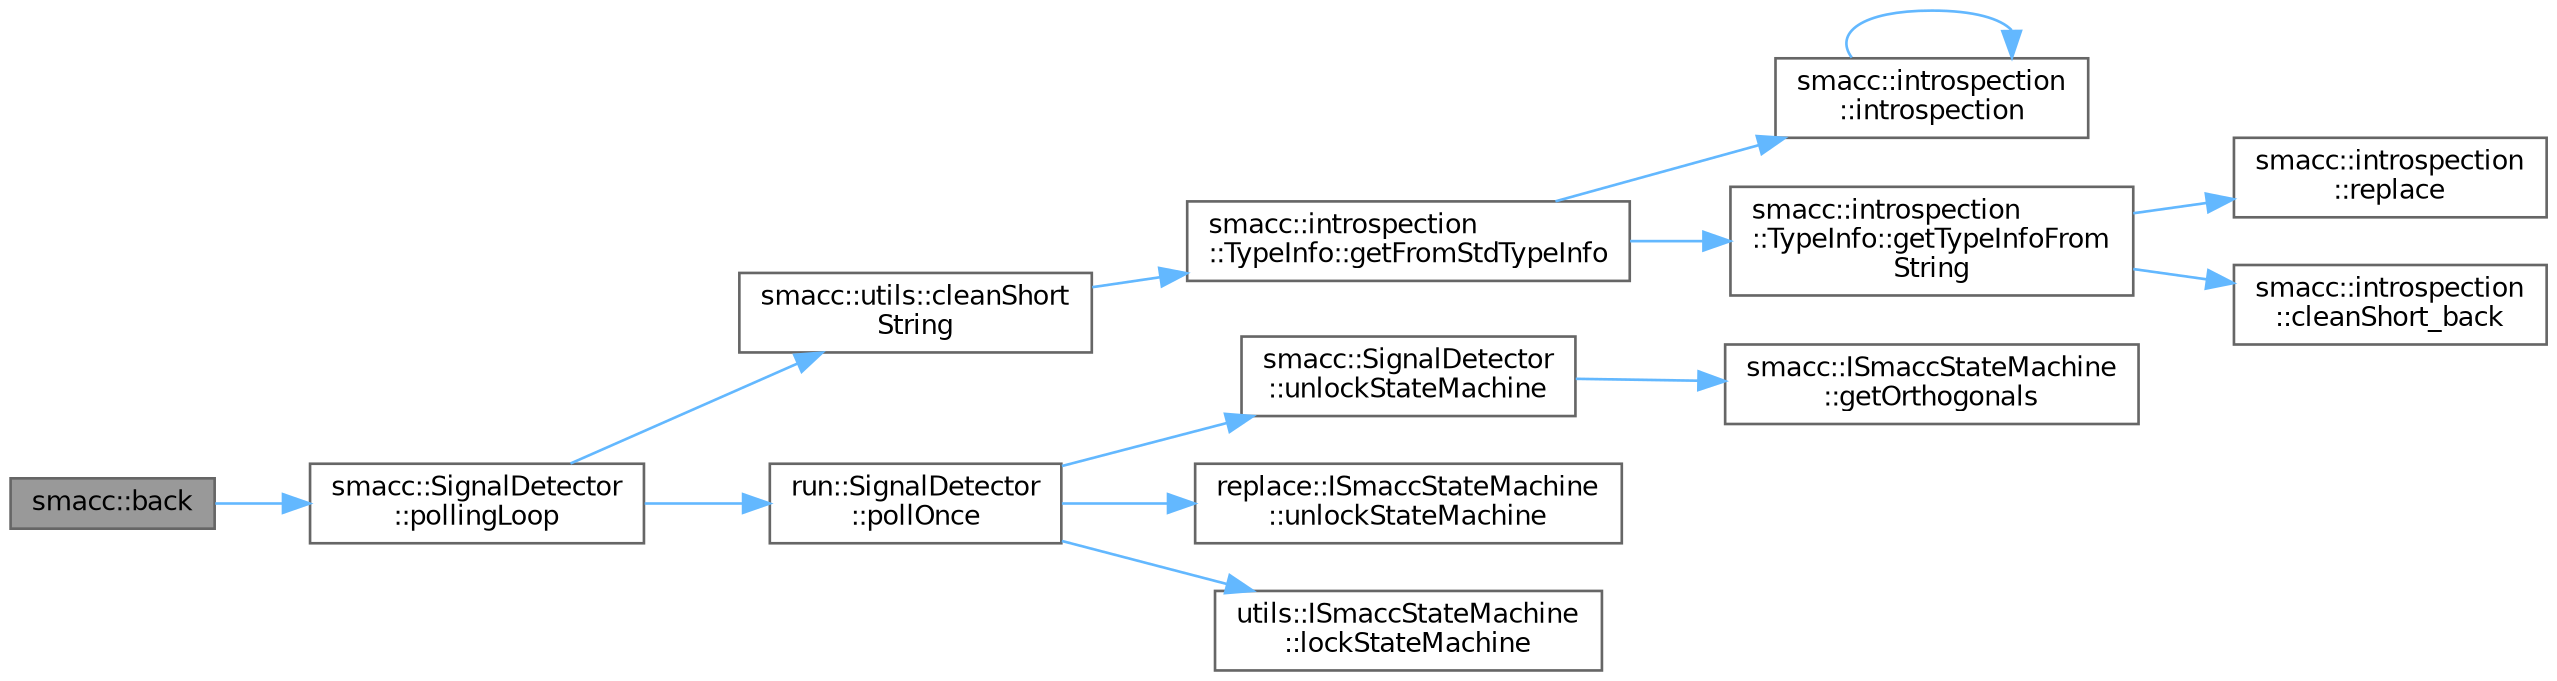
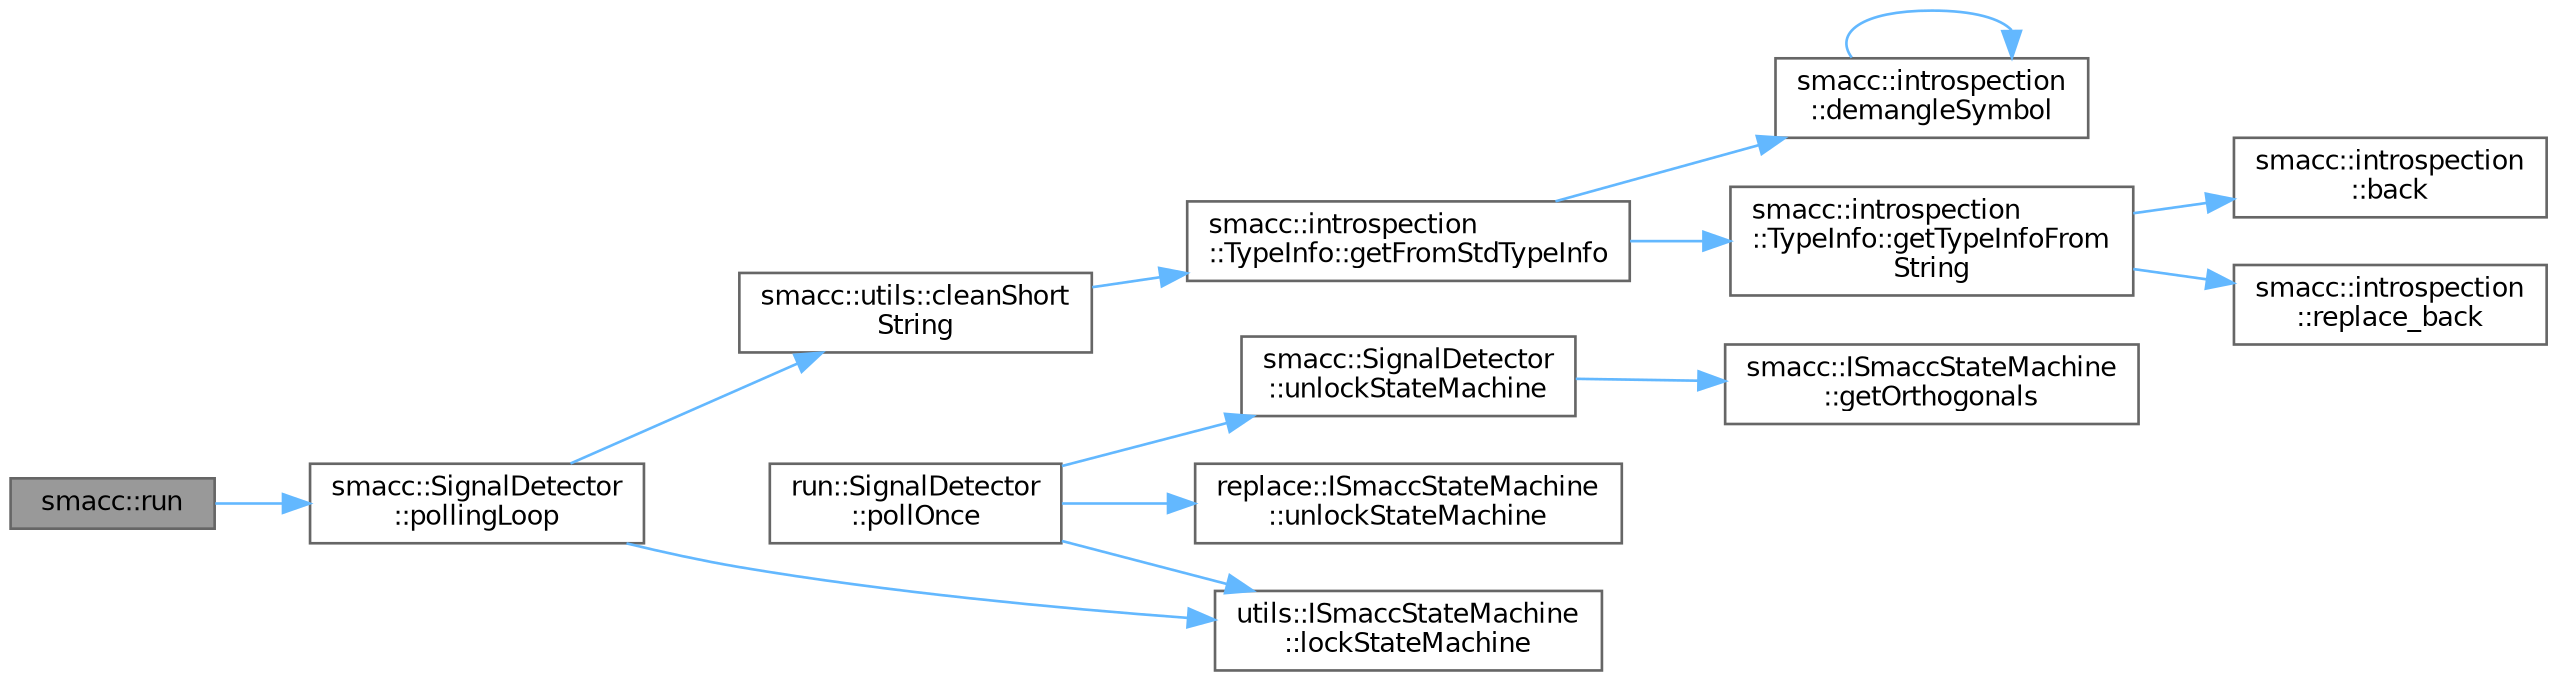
(1932, 98) -> (1932, 98)
(2390, 178) -> (2390, 178)
(2390, 305) -> (2390, 305)
(113, 504) -> (113, 504)
(694, 504) -> (906, 591)
